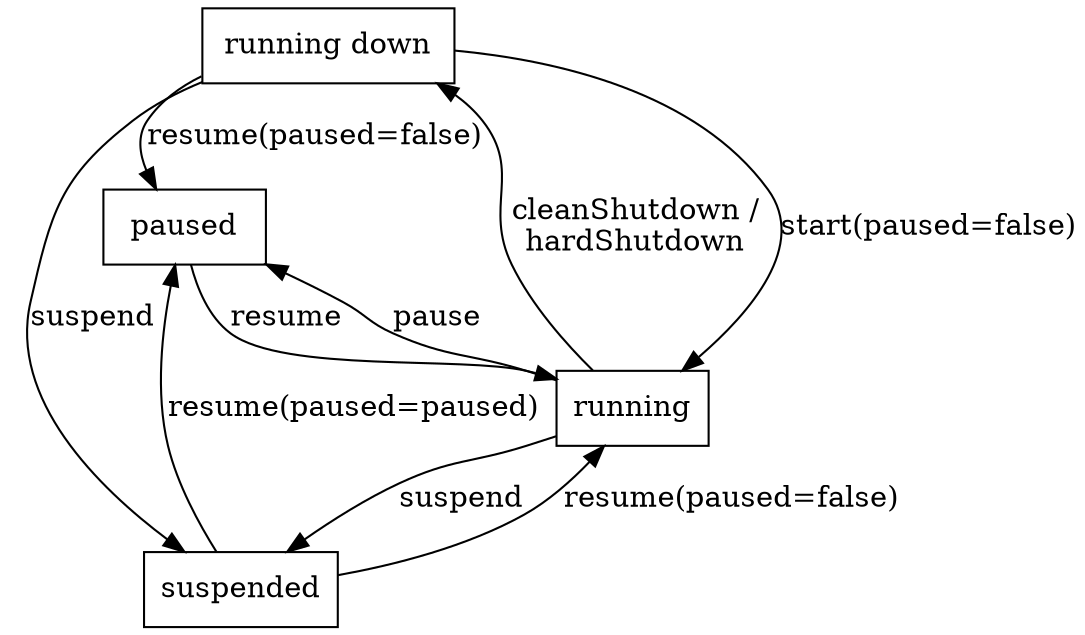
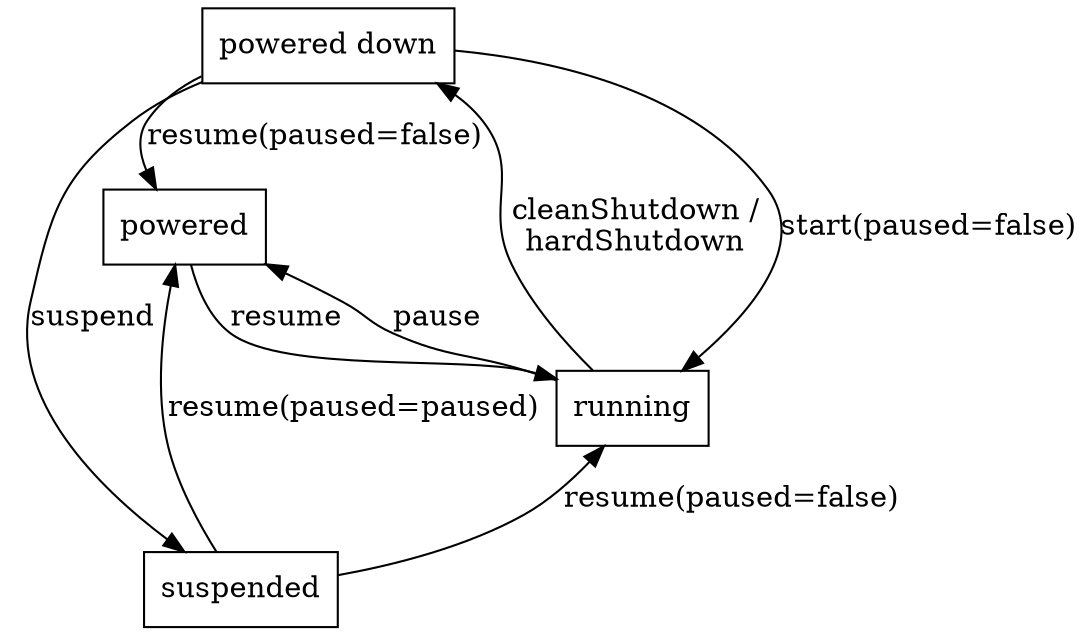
(328, 46) -> (328, 46)
(185, 227) -> (185, 227)
(424, 473) -> none
